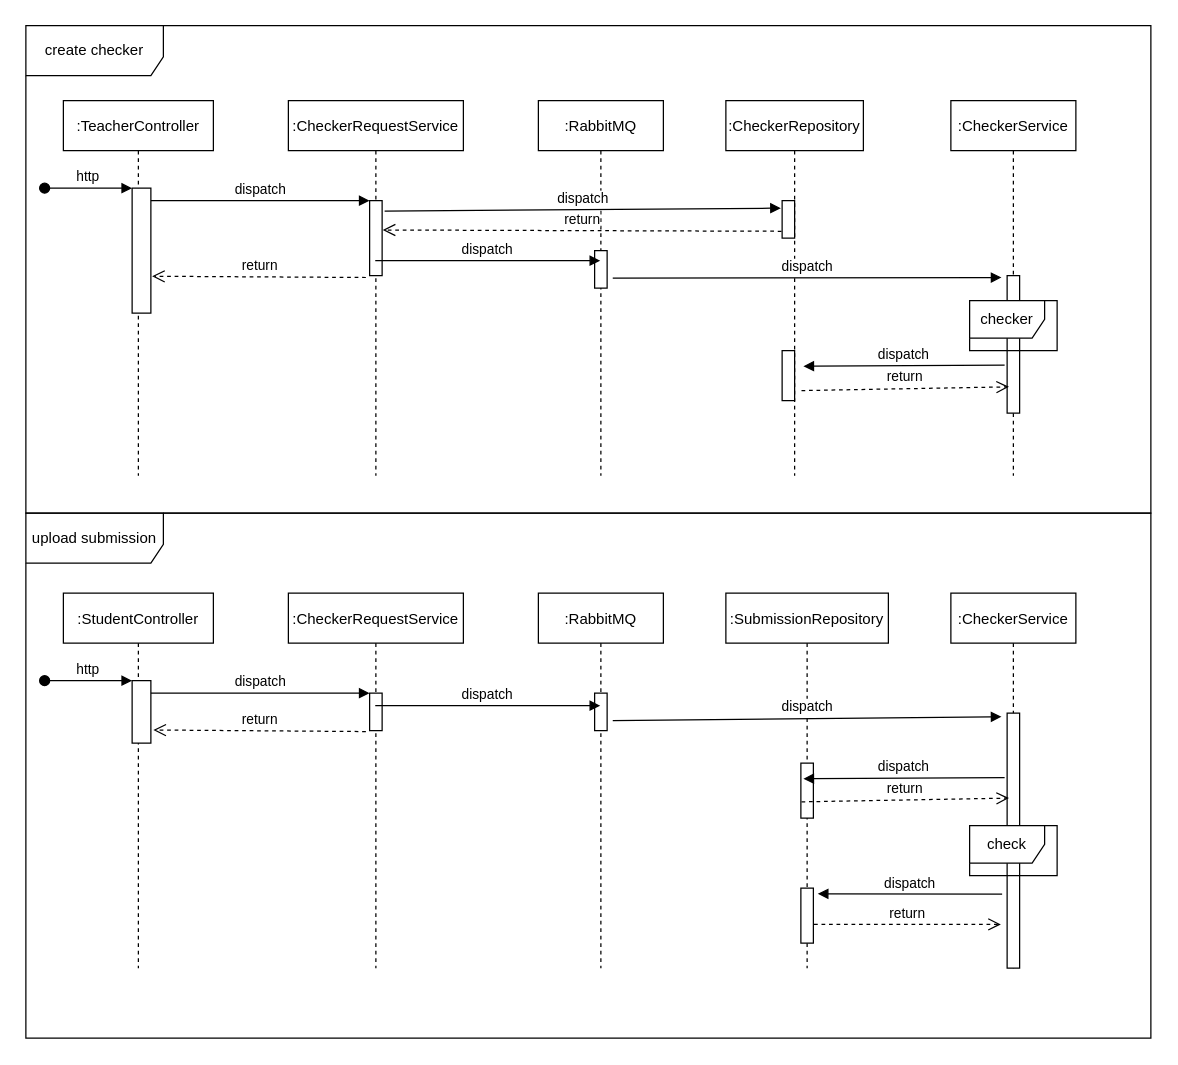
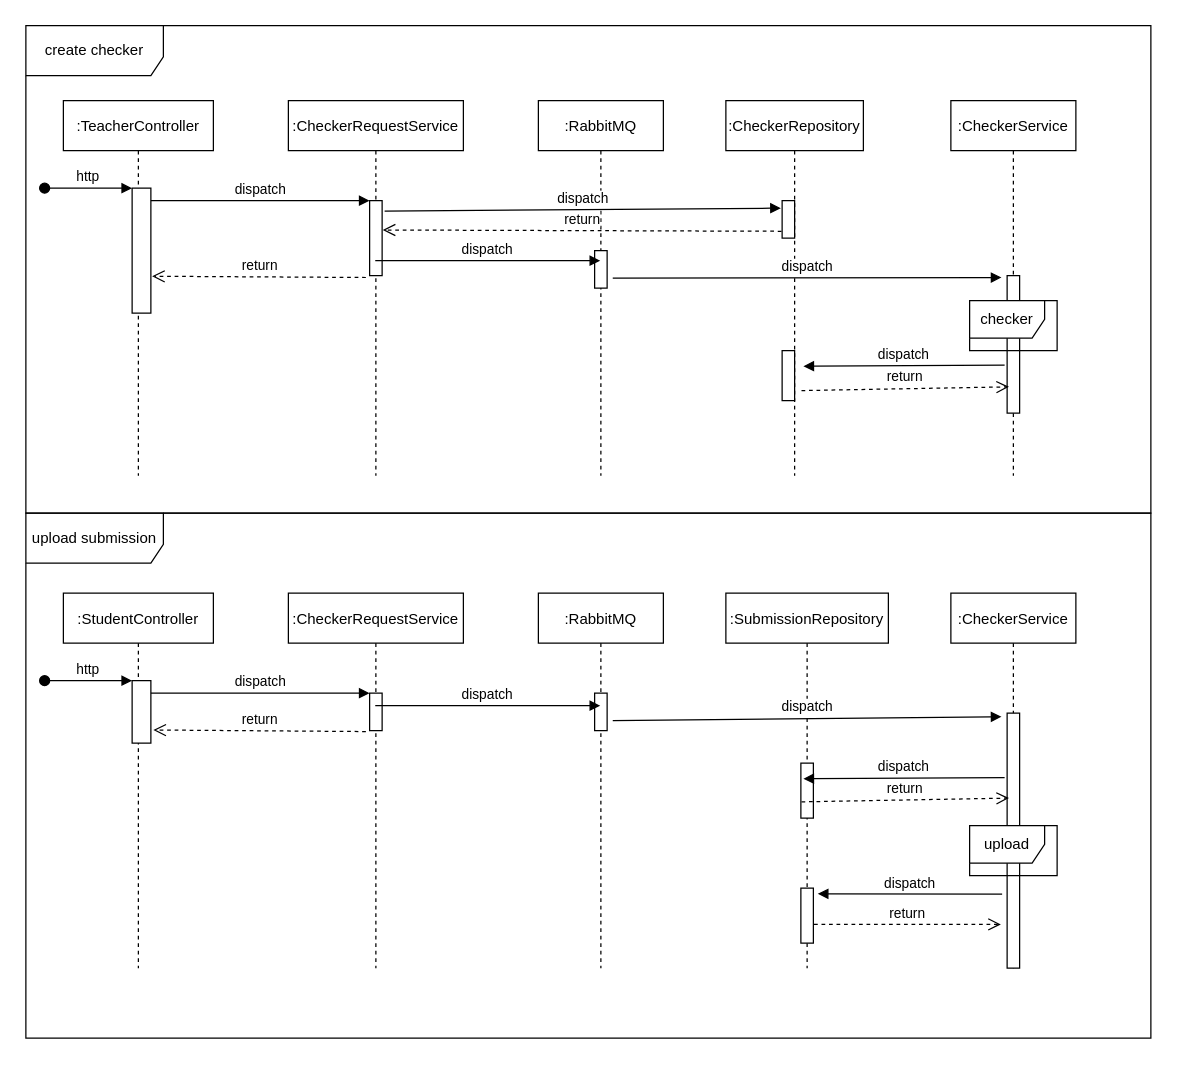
(1007, 844) -> (1007, 844)
